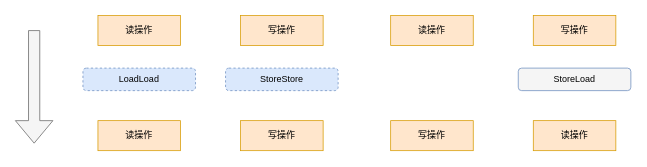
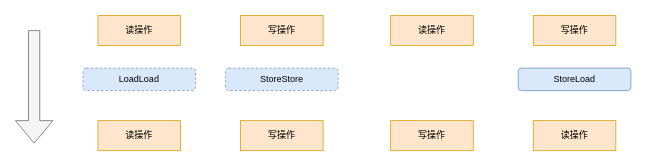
(574, 79) -> (574, 79)
